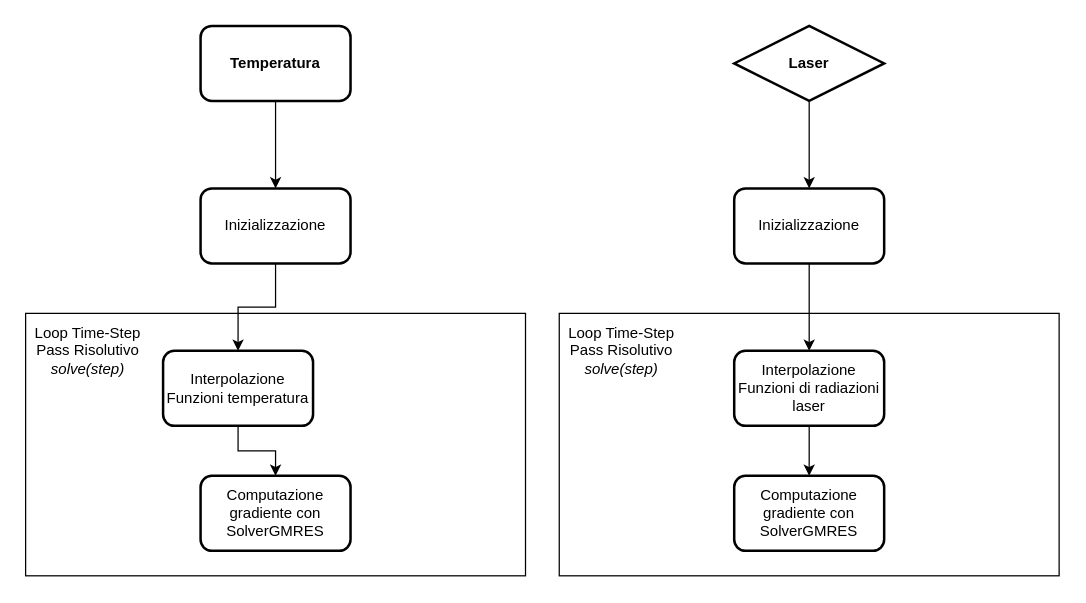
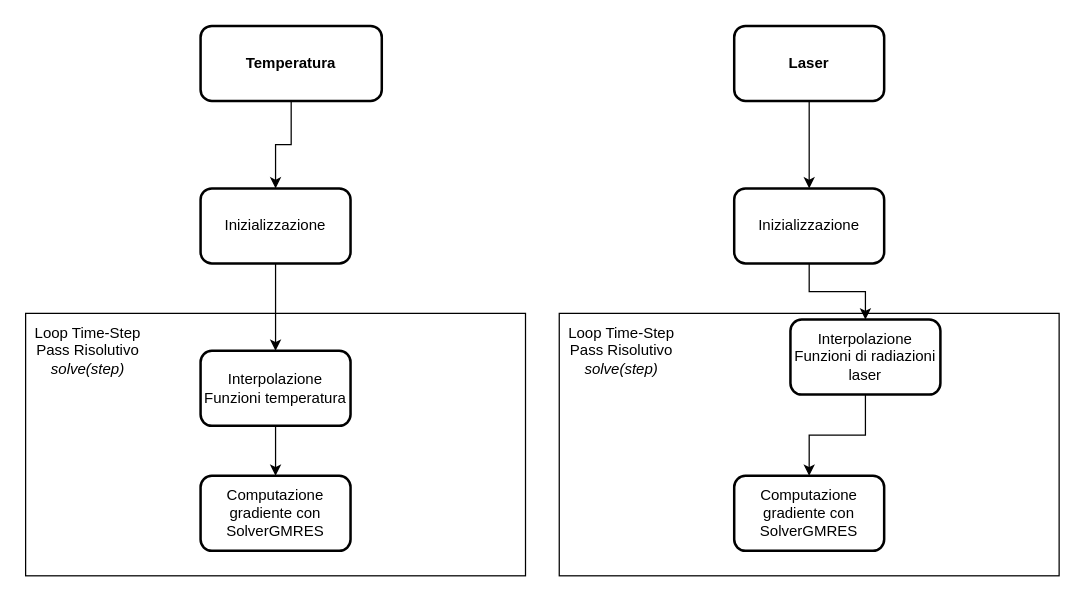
(276, 63) -> (291, 63)
(809, 63) -> (809, 63)
(238, 388) -> (276, 388)
(809, 388) -> (866, 357)
